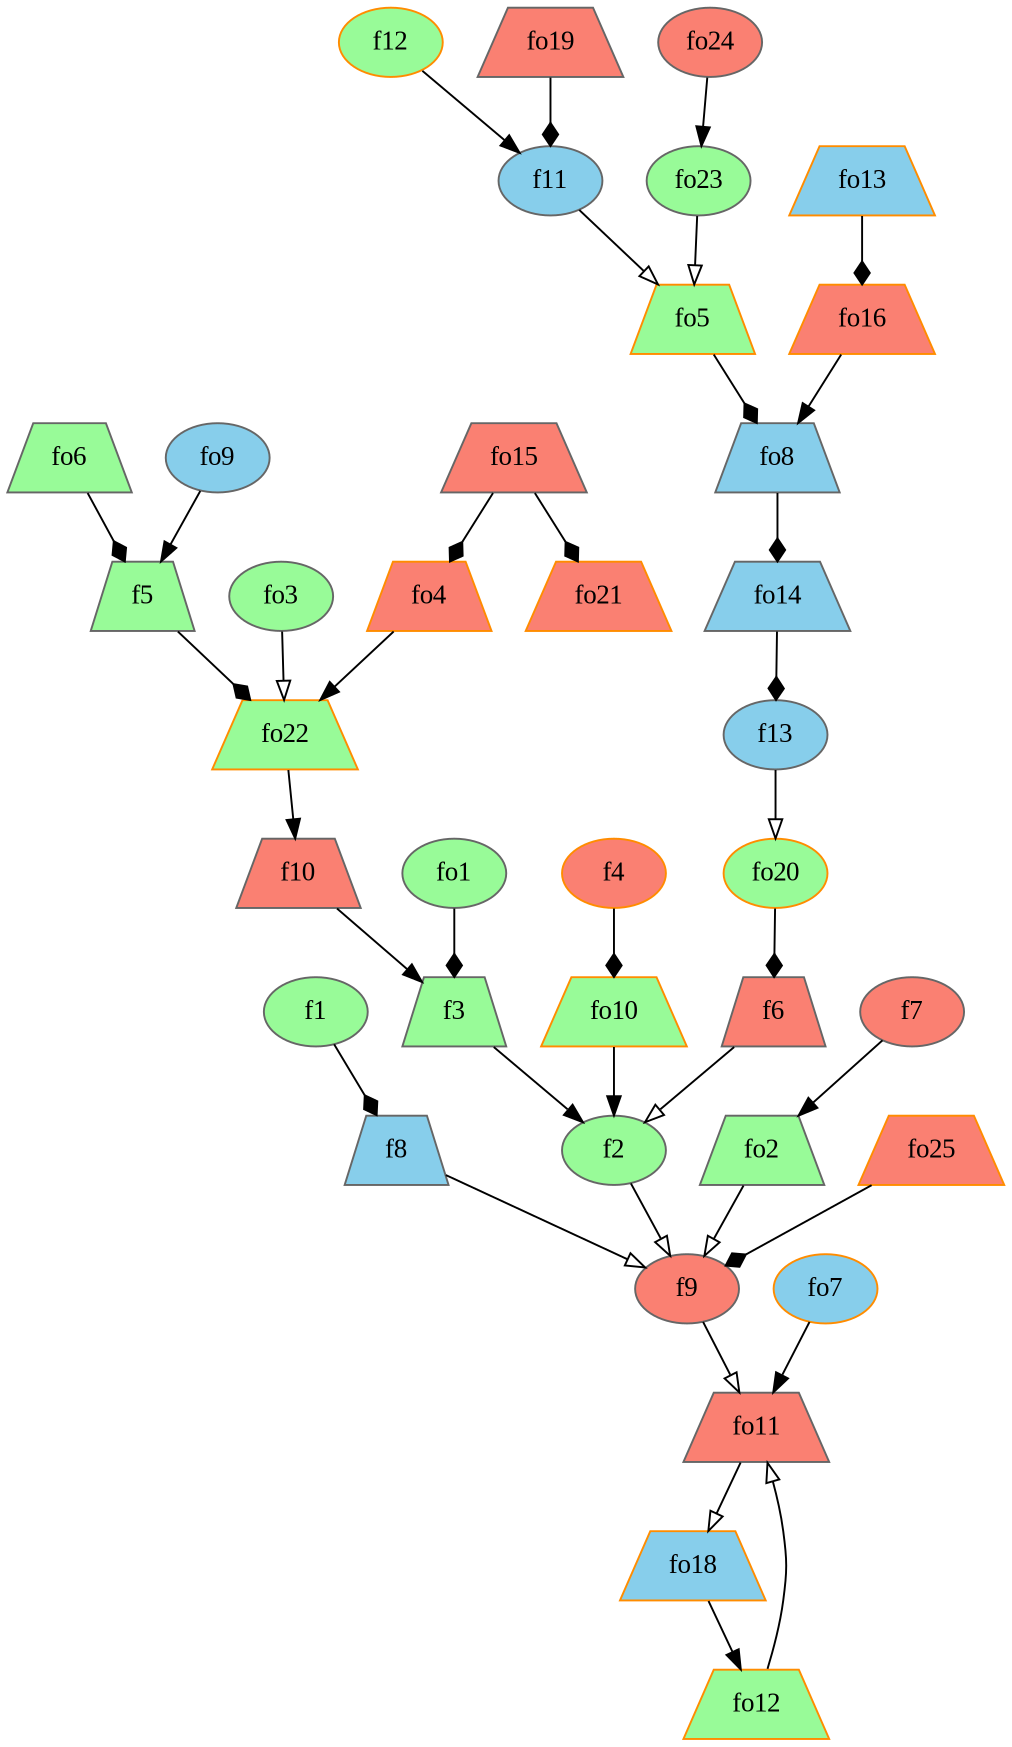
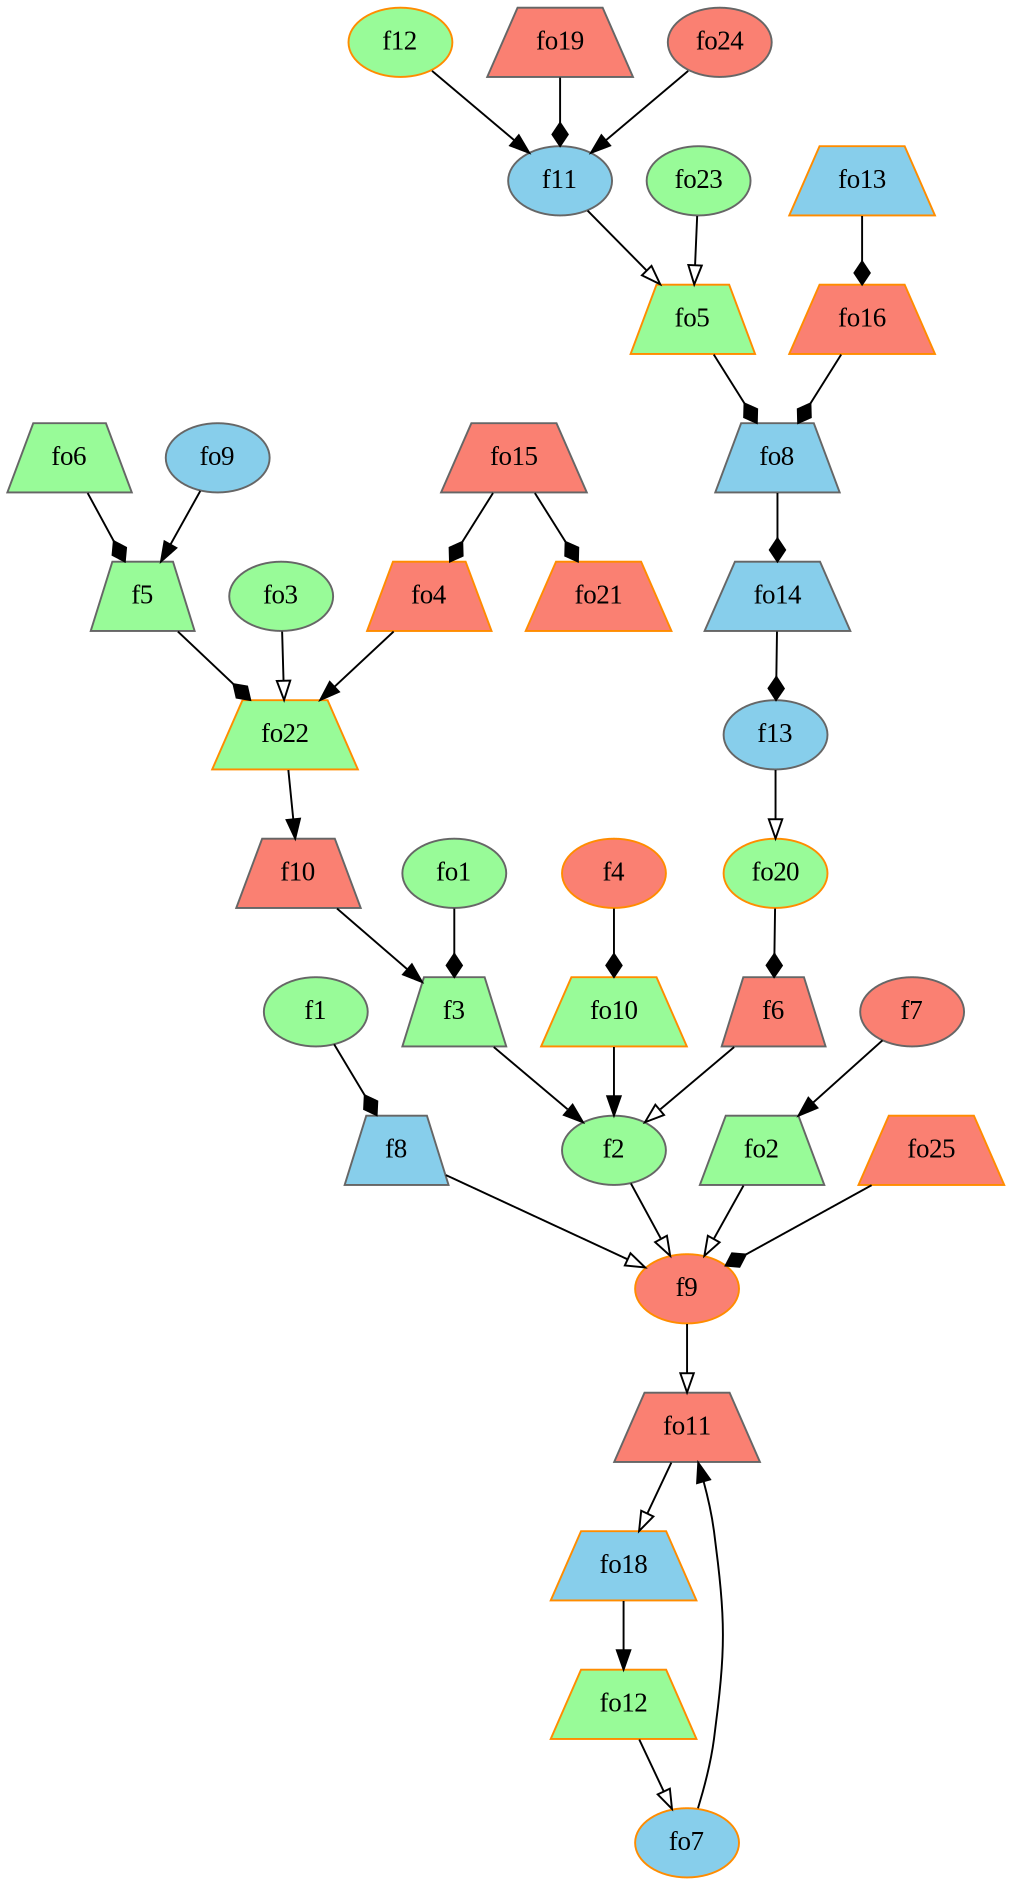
(705, 102) -> (647, 106)
(825, 380) -> (826, 379)
(687, 1289) -> (687, 1289)
(786, 1576) -> (651, 1765)
